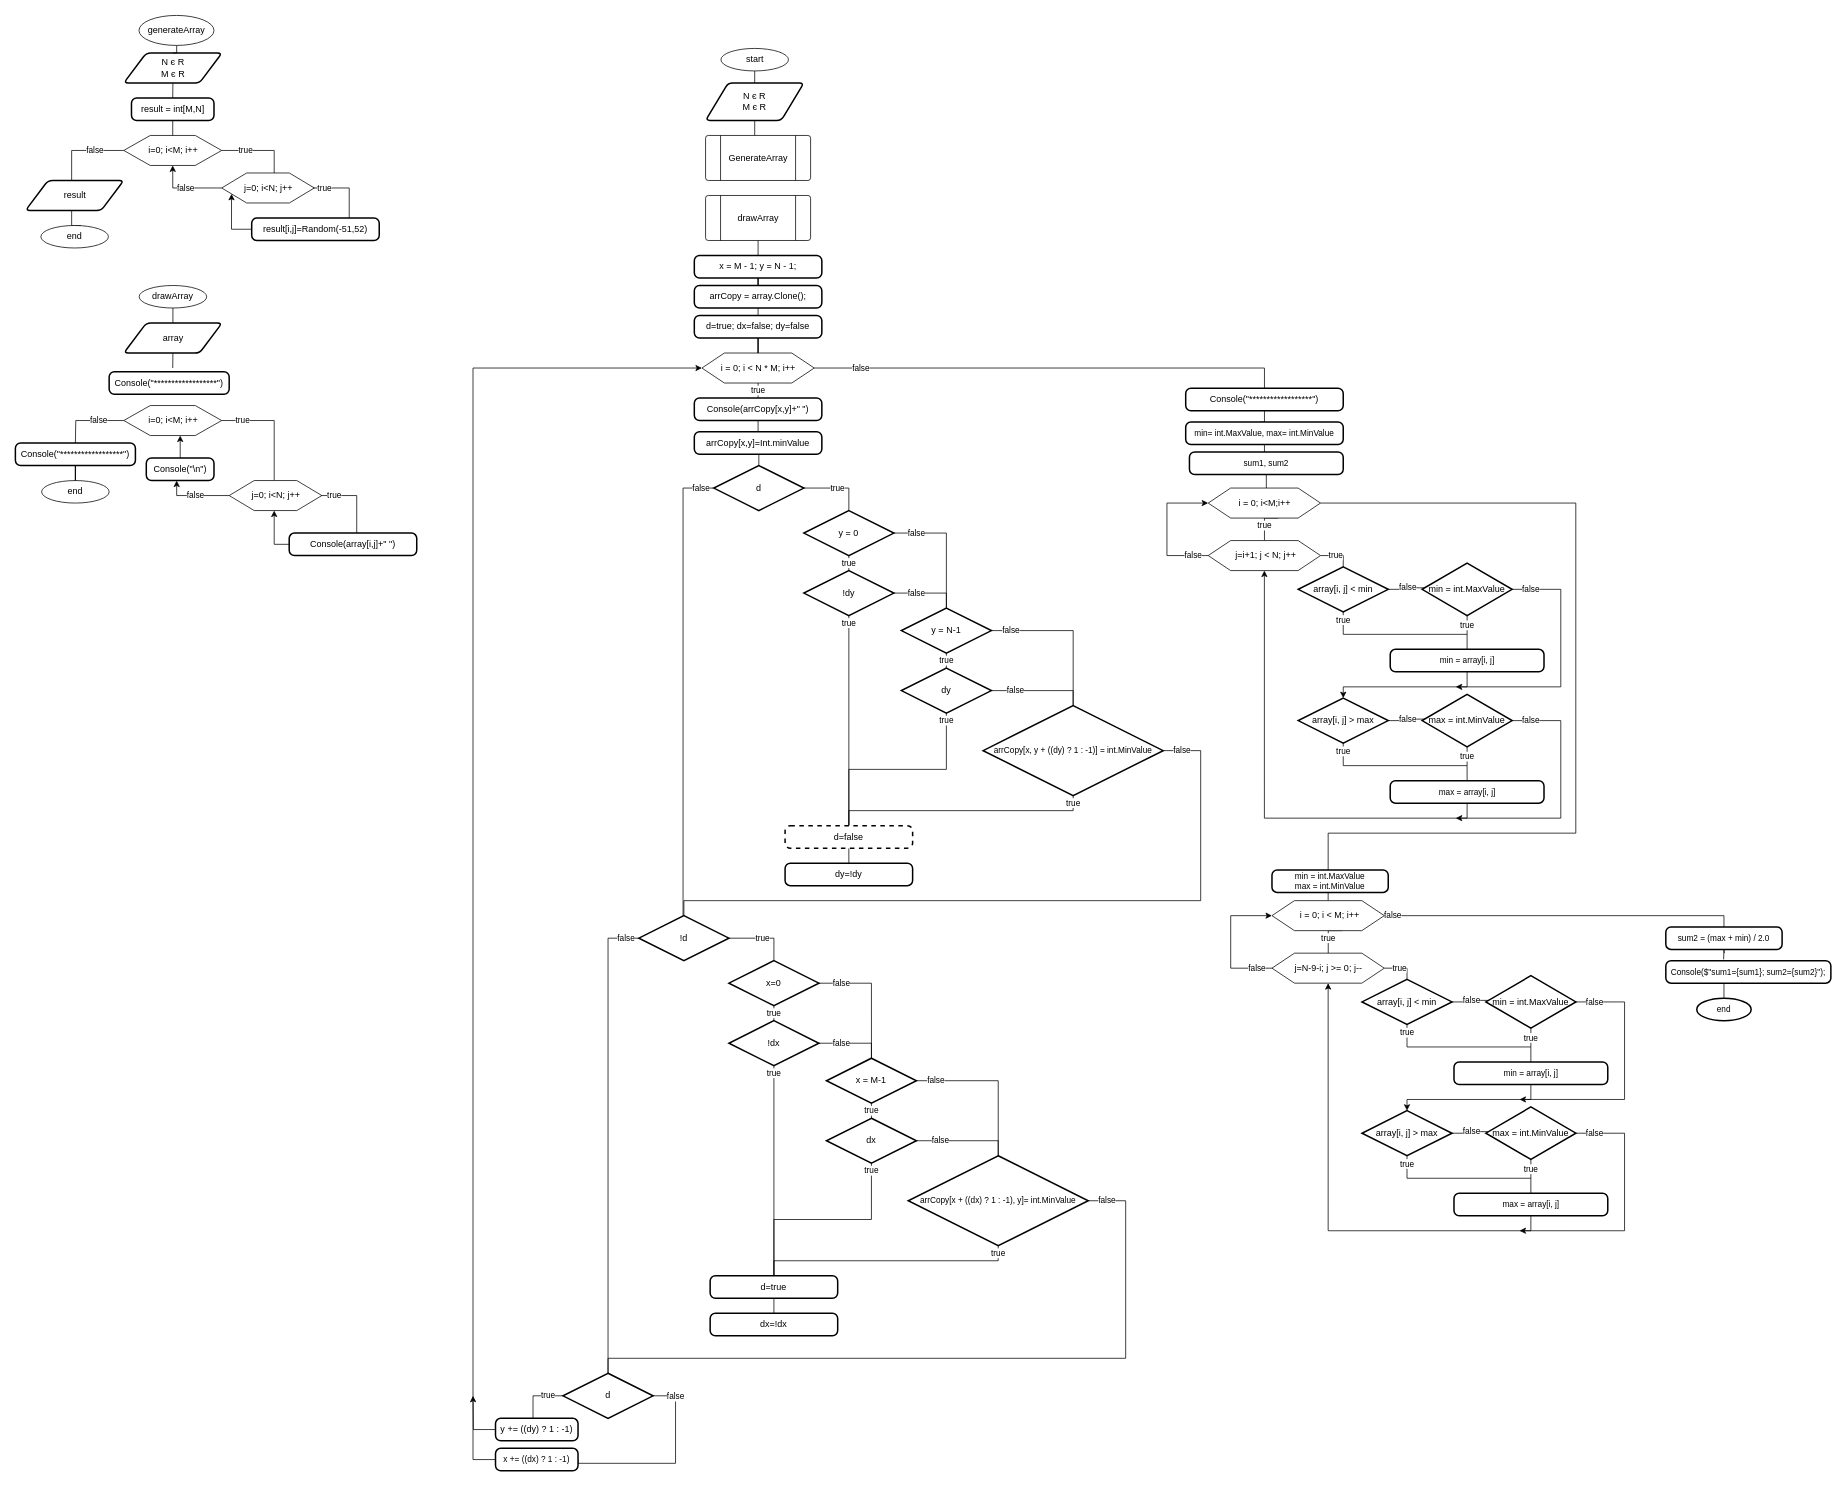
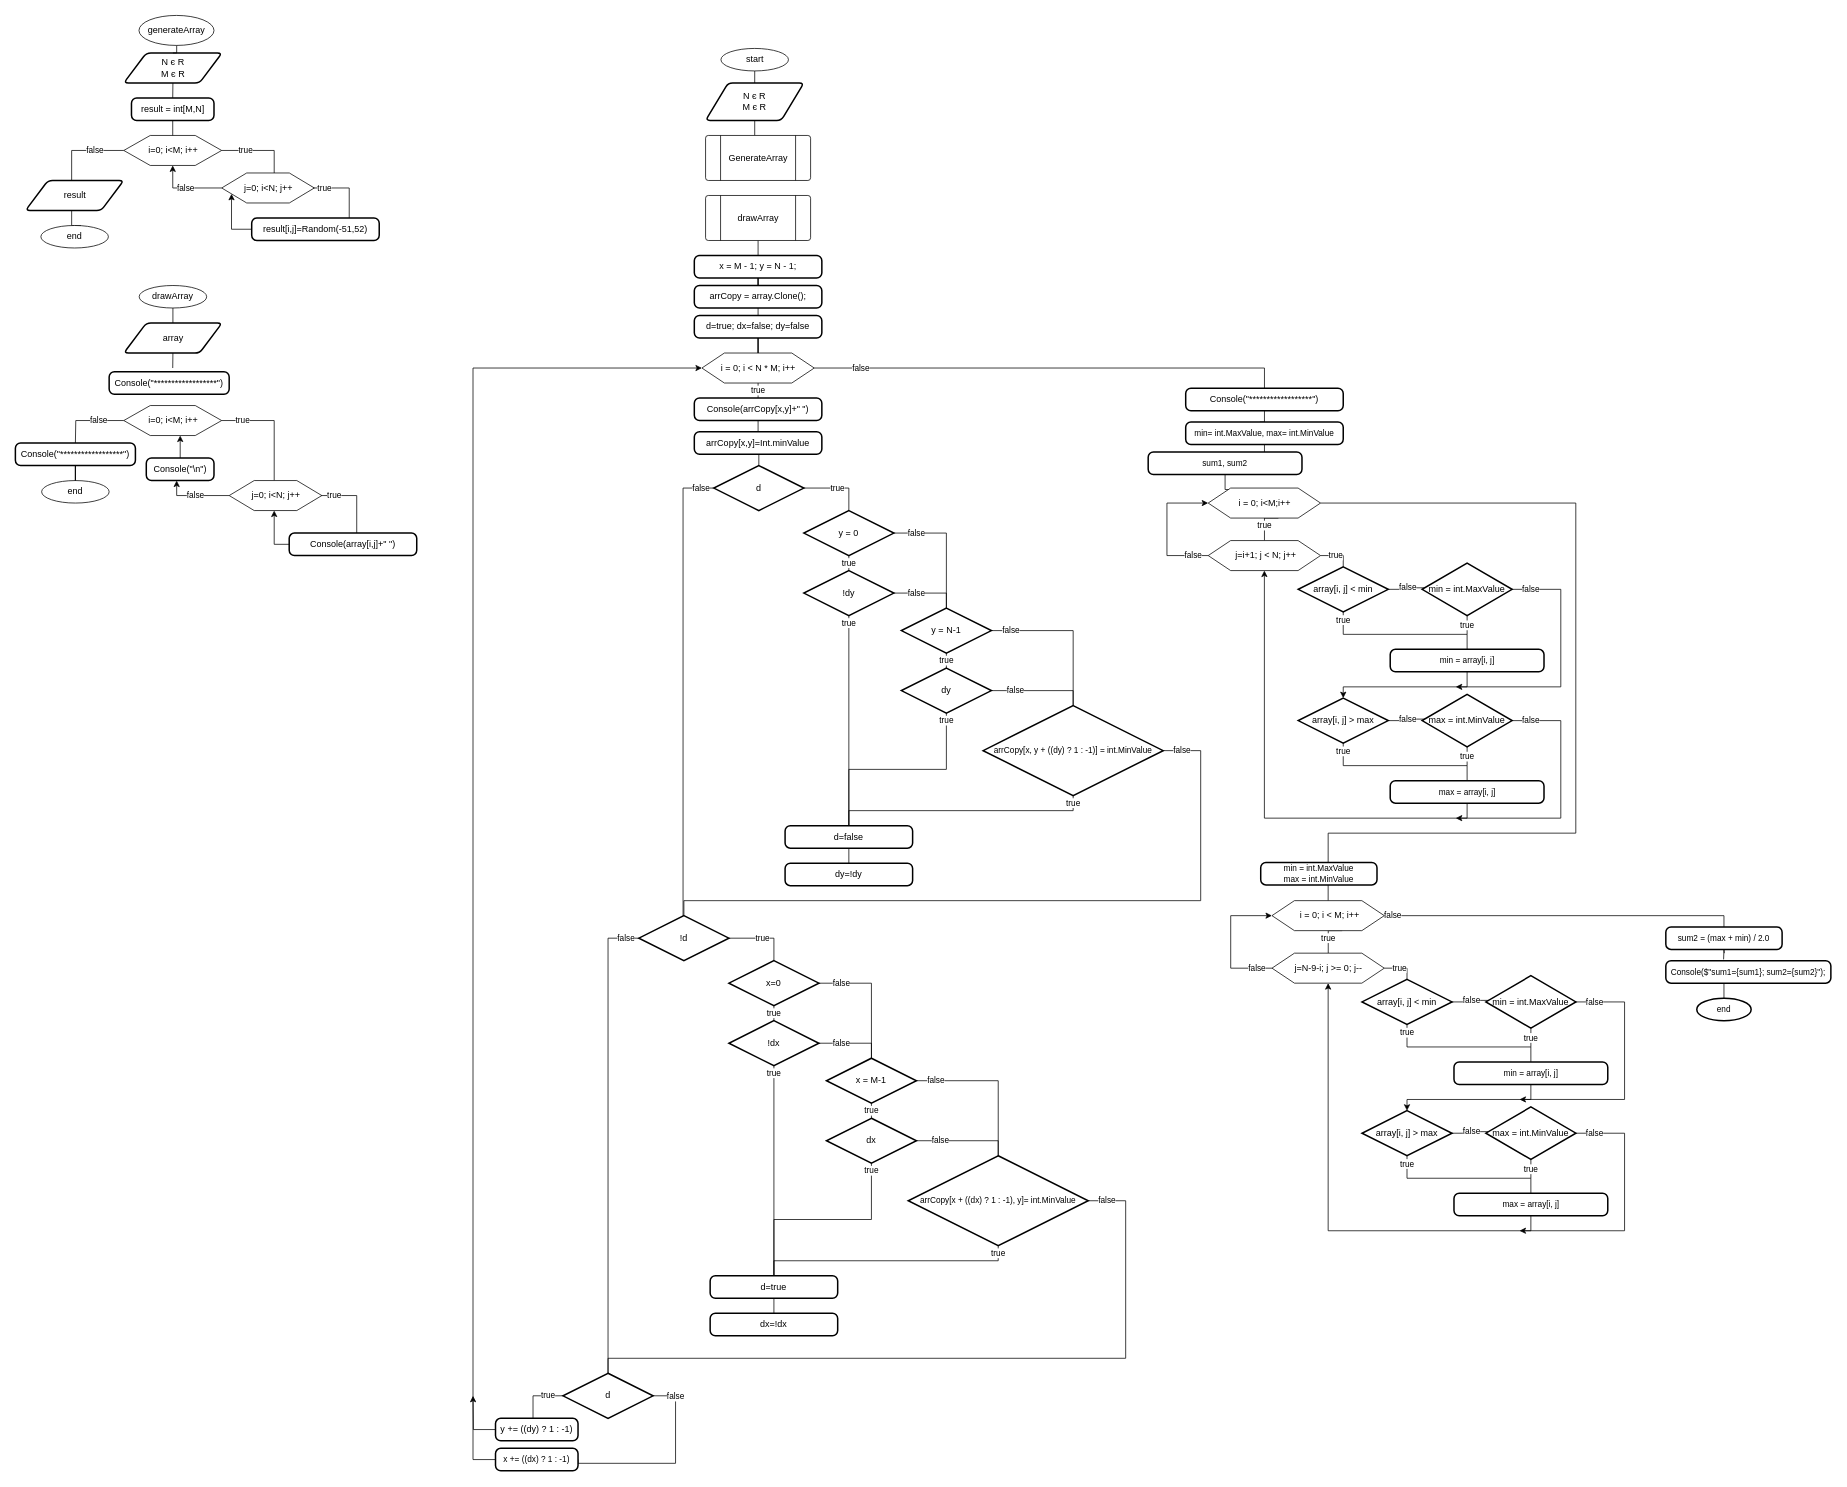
(1266, 463) -> (1225, 463)
(849, 837) -> (849, 837)
(1330, 881) -> (1319, 873)
